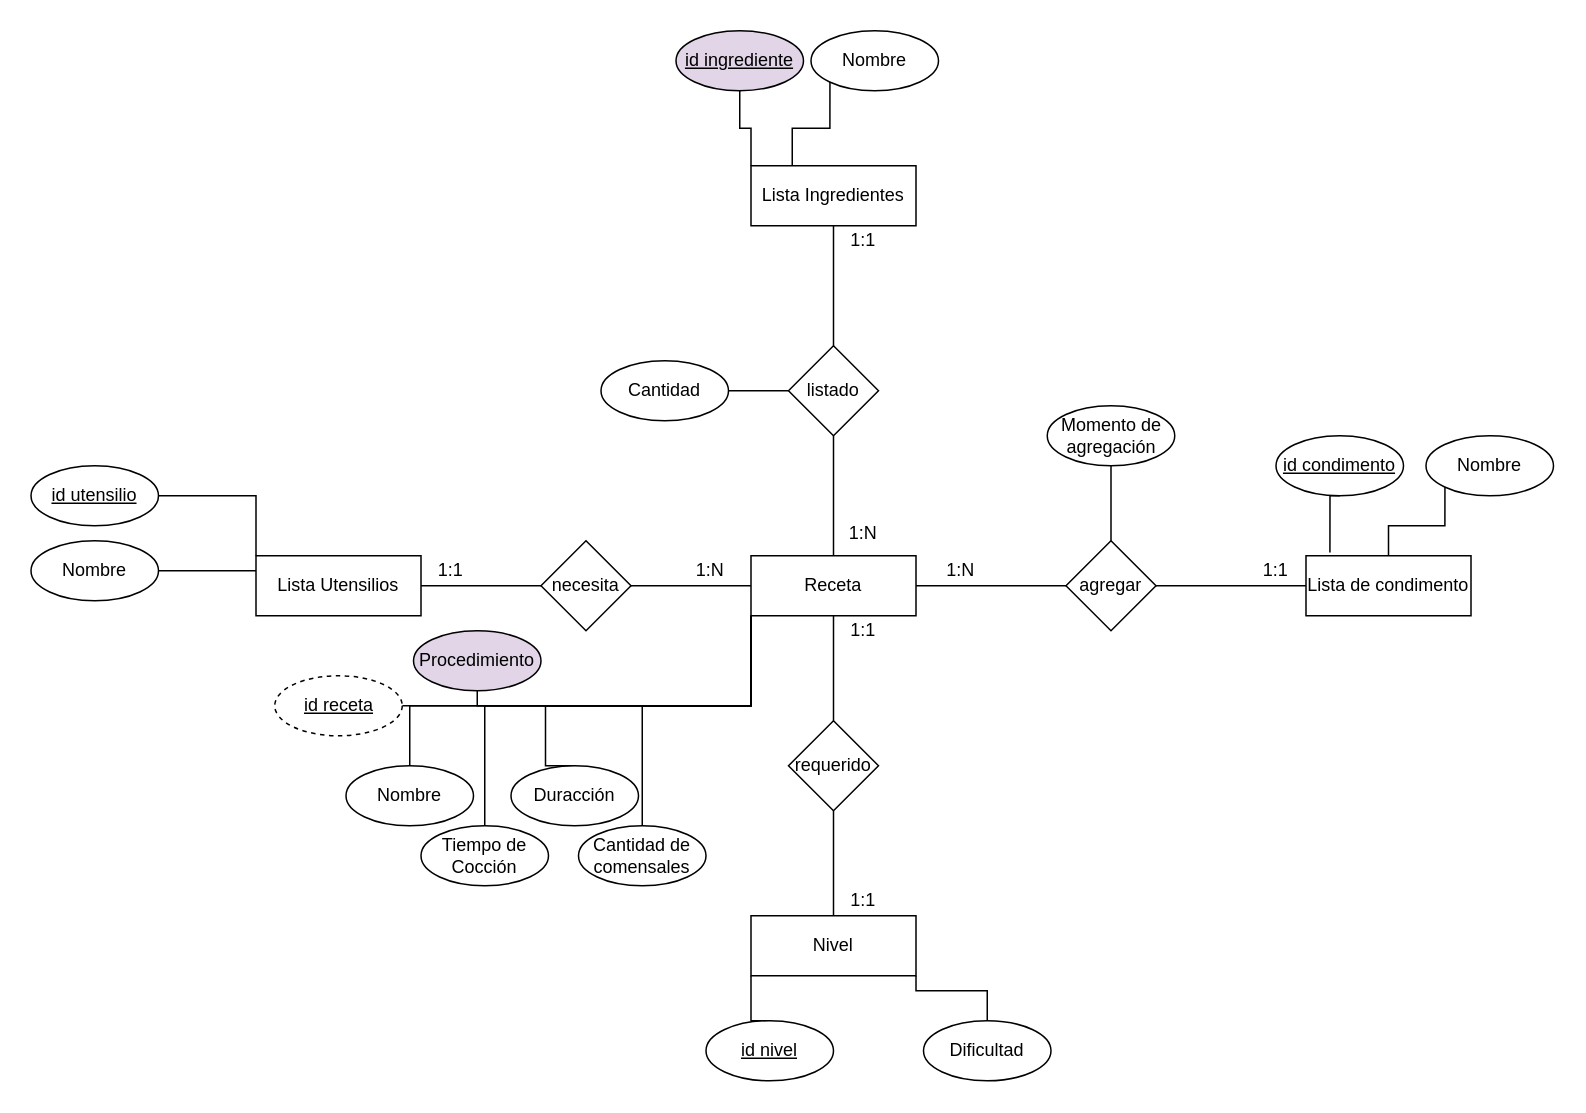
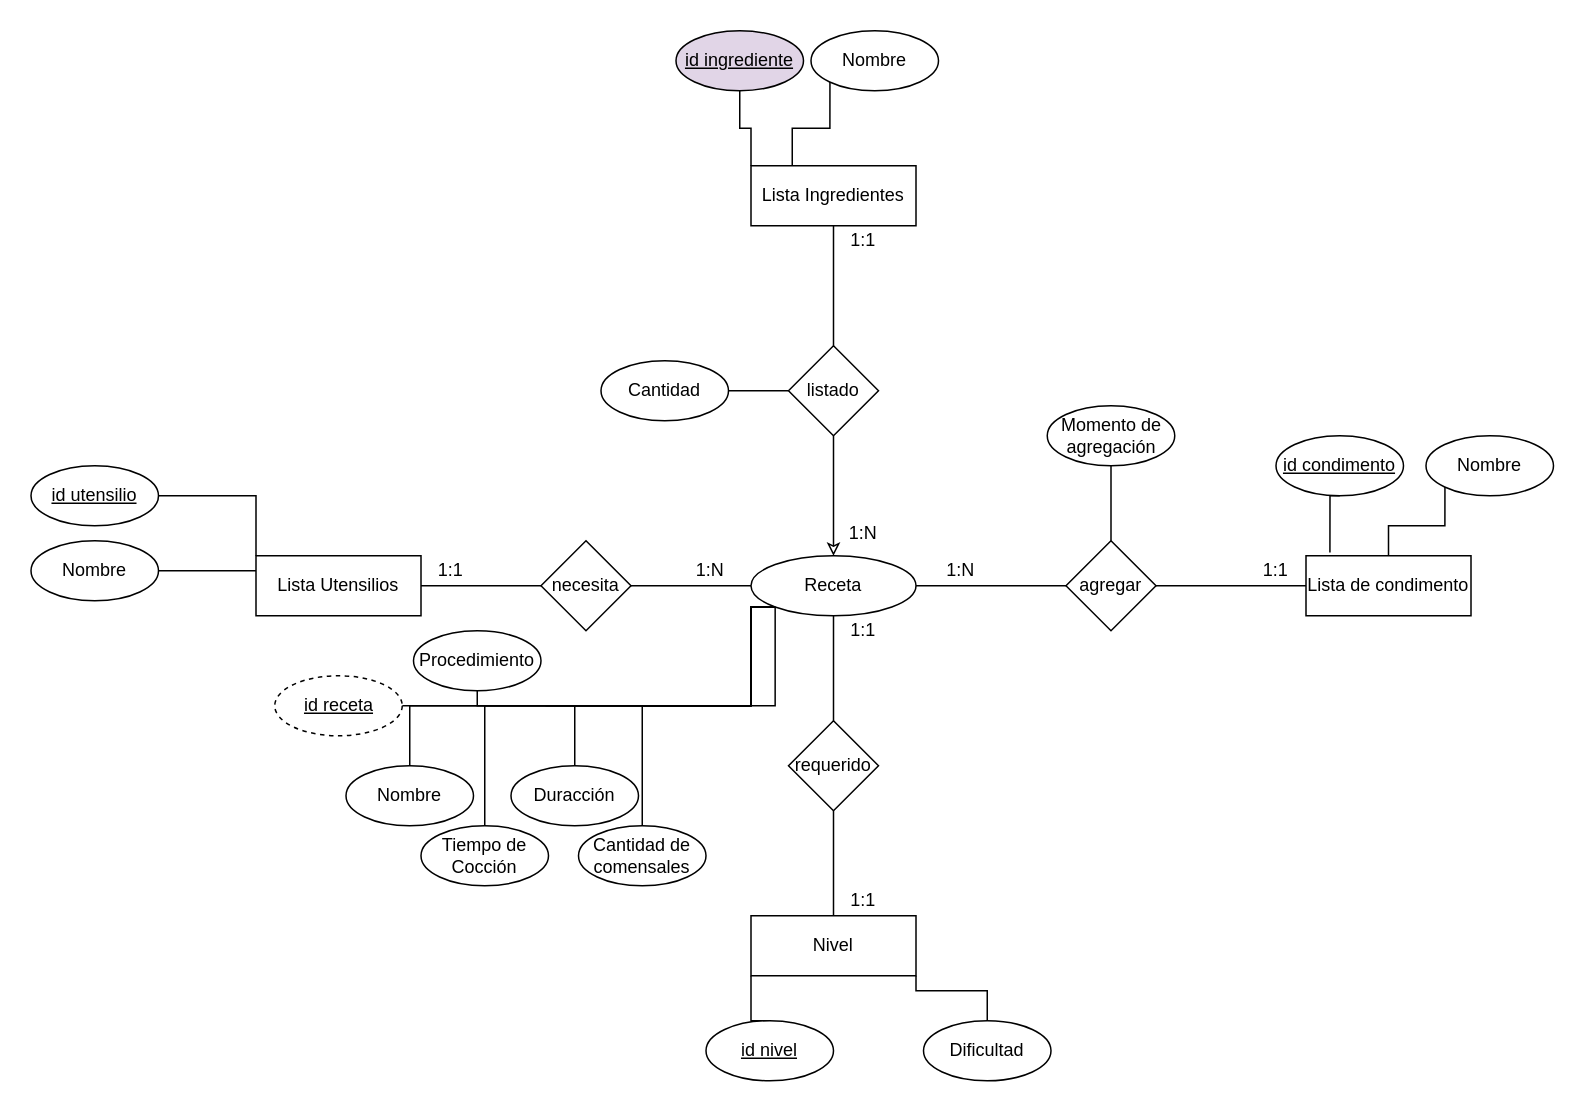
(833, 548) -> (833, 544)
(833, 586) -> (833, 586)
(477, 661) -> (477, 661)
